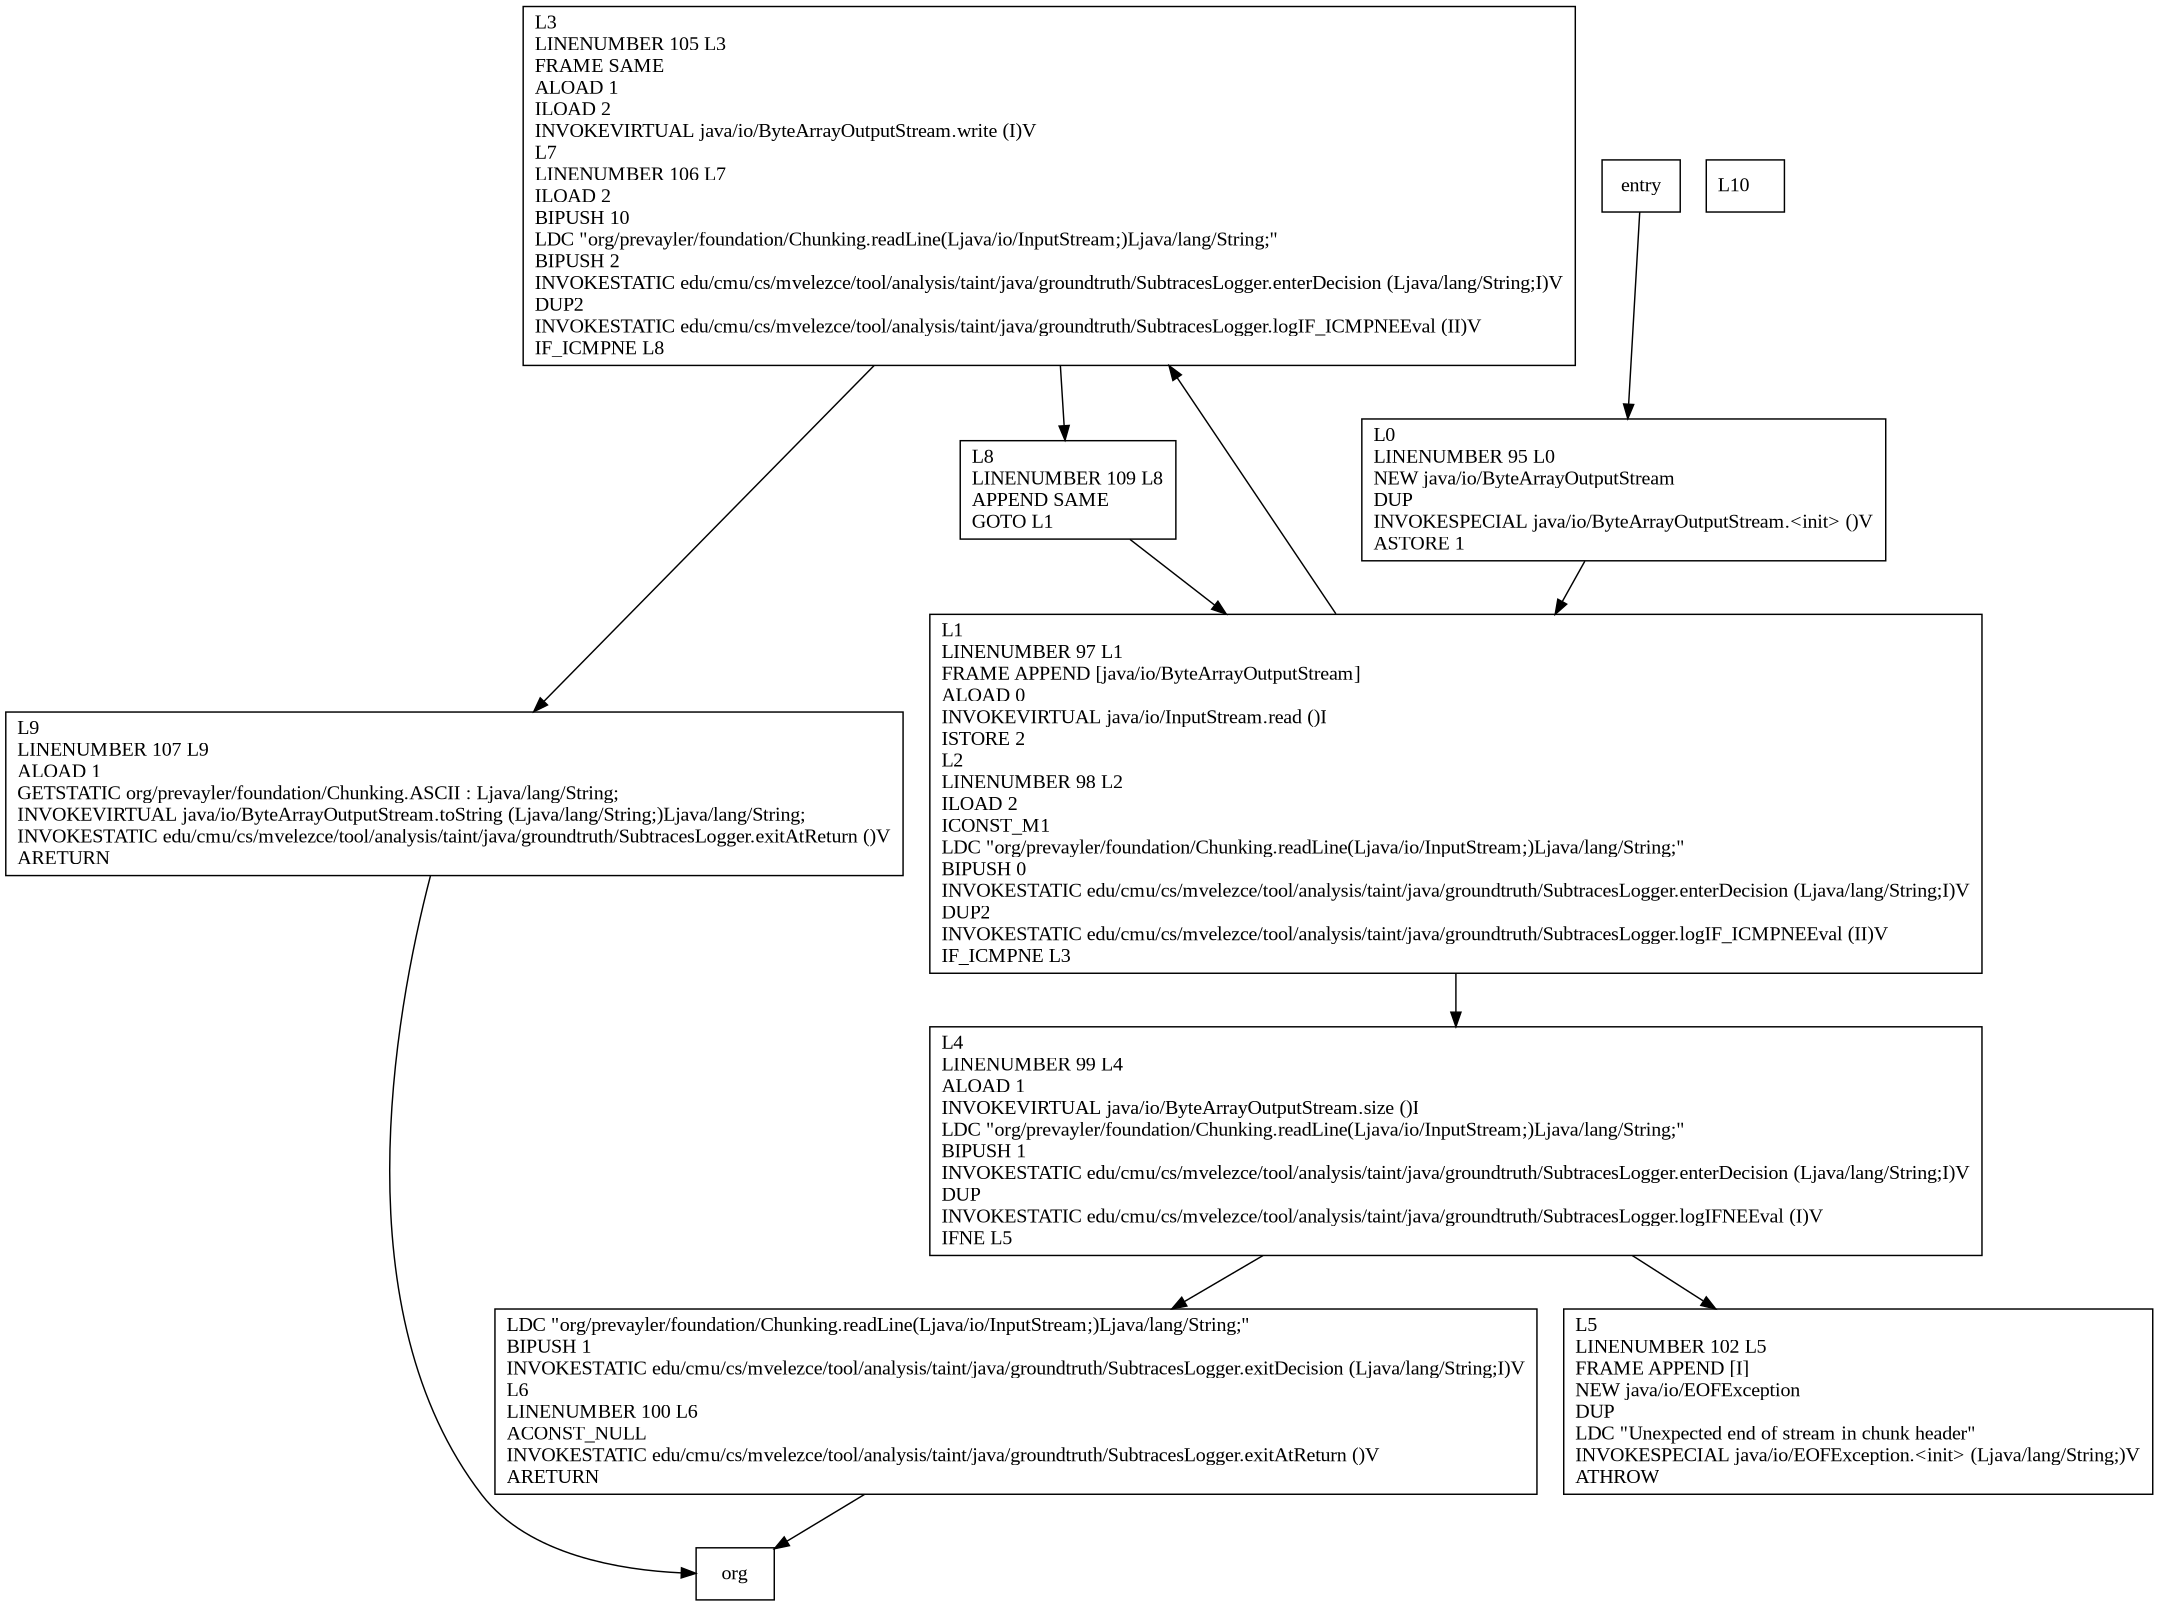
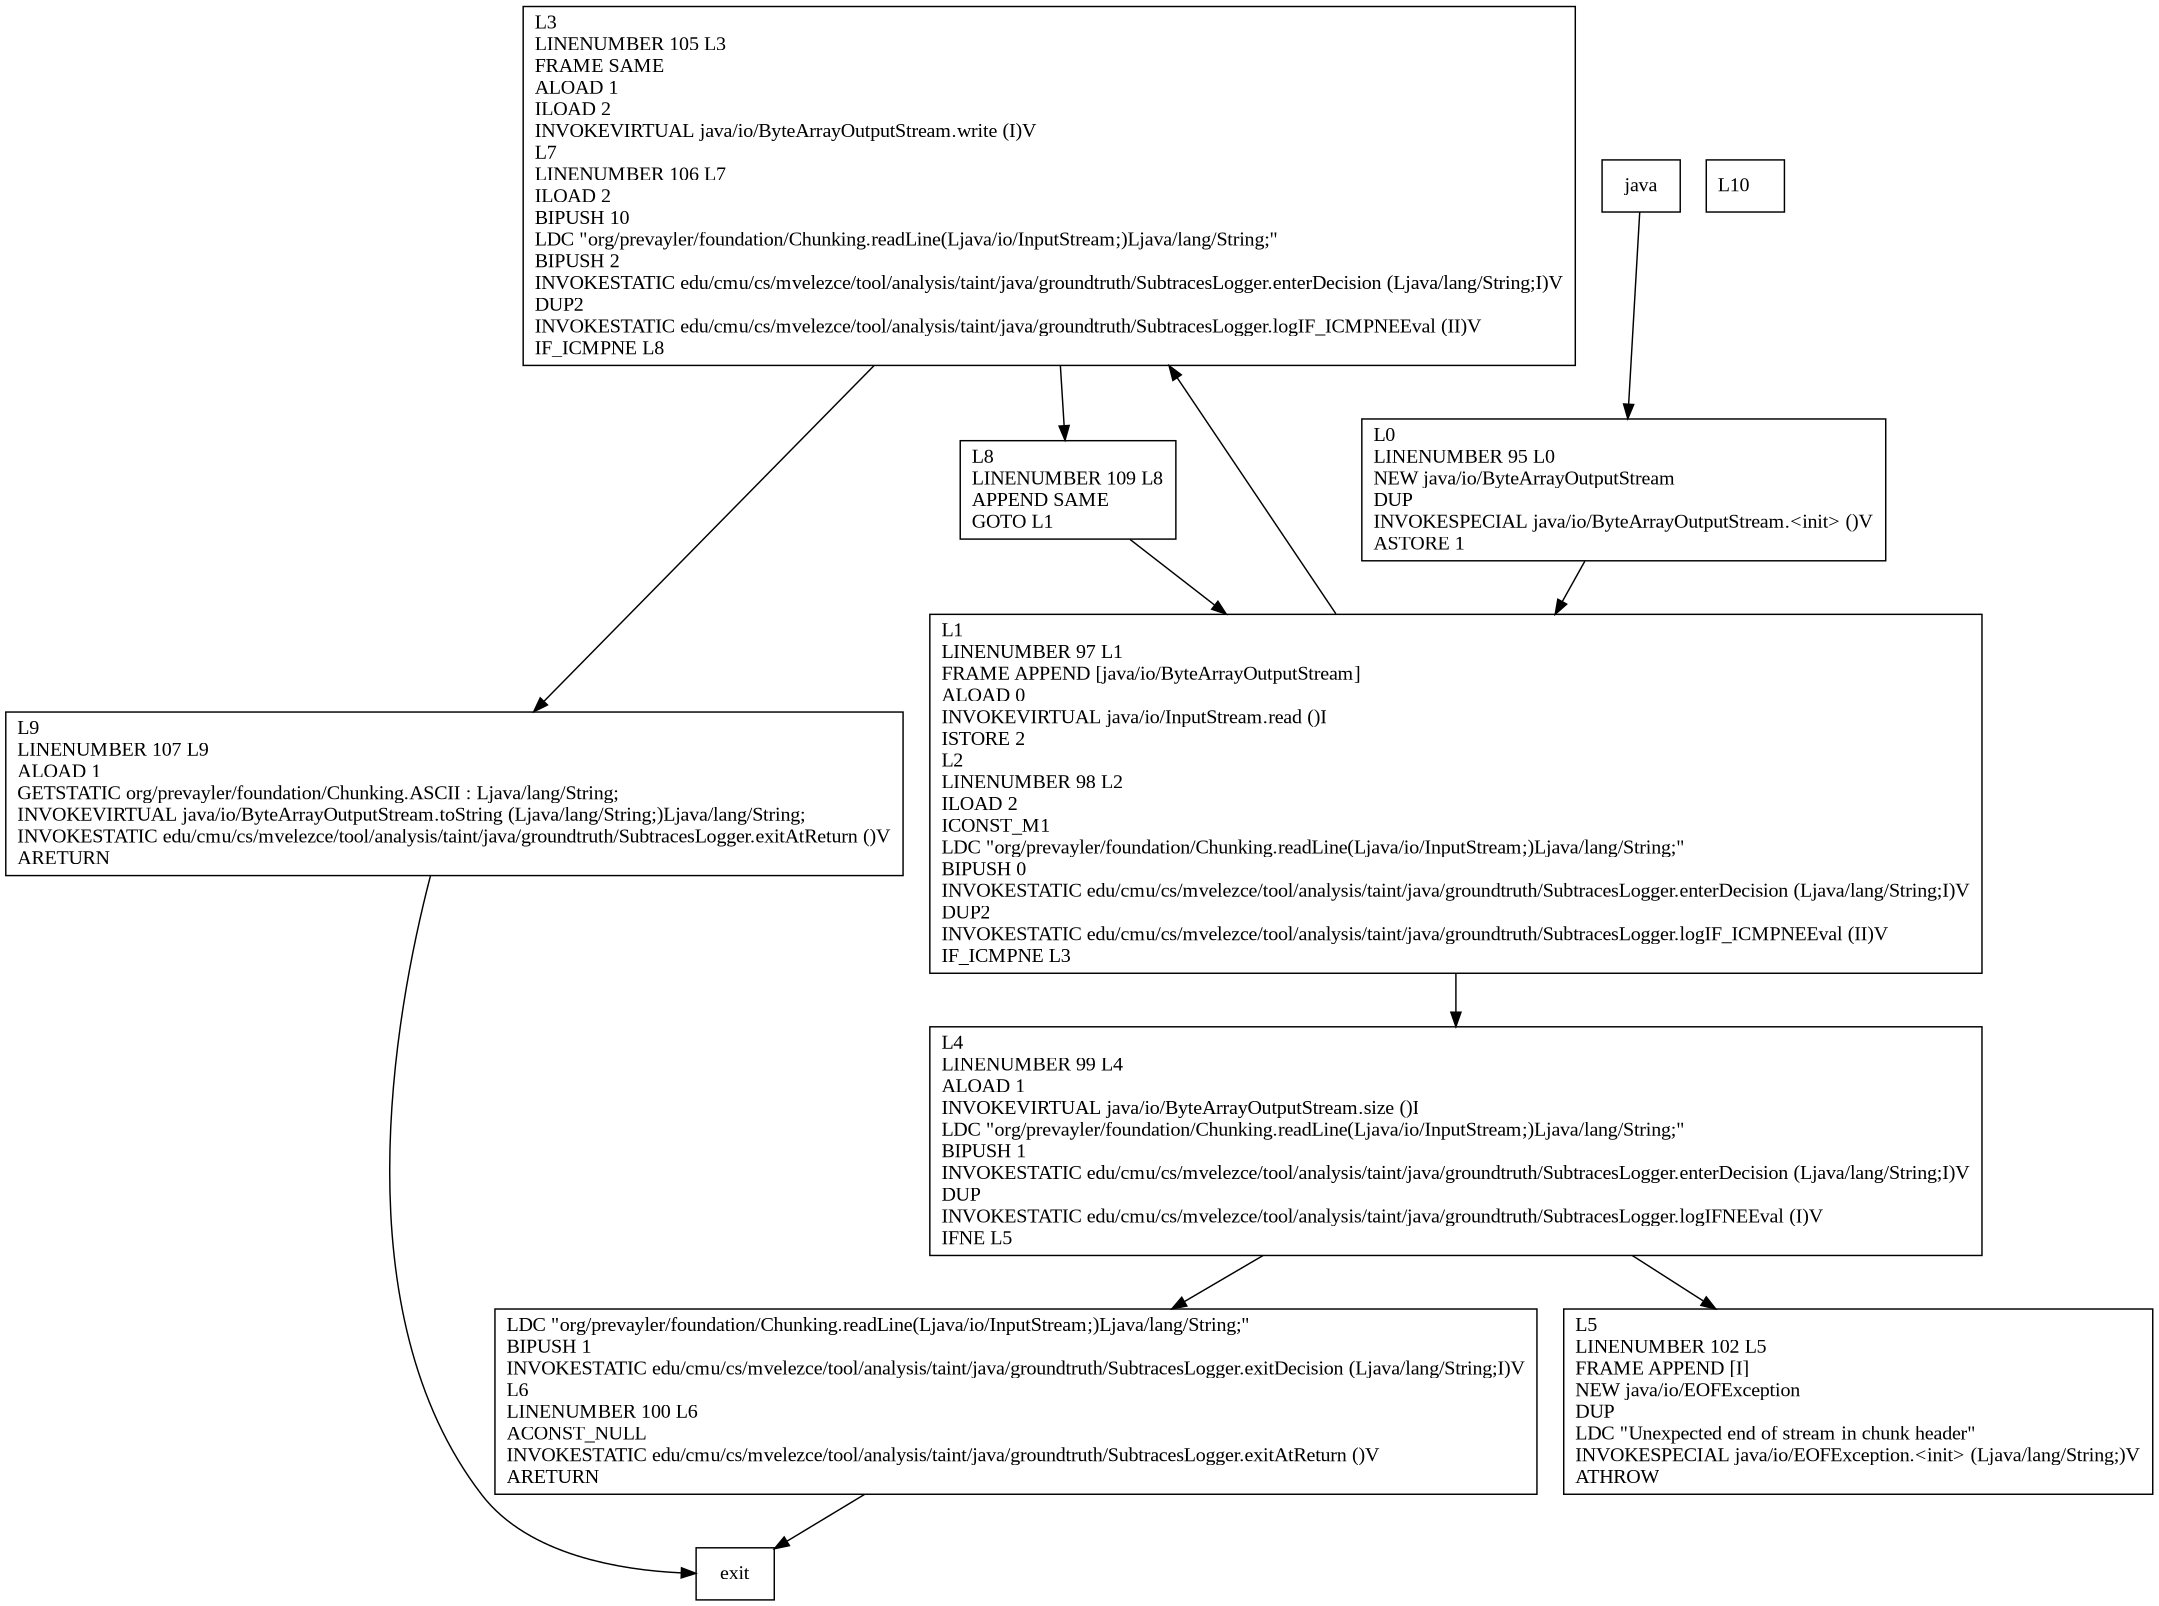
(1641, 186) -> (1641, 186)
(735, 1574) -> (735, 1574)
